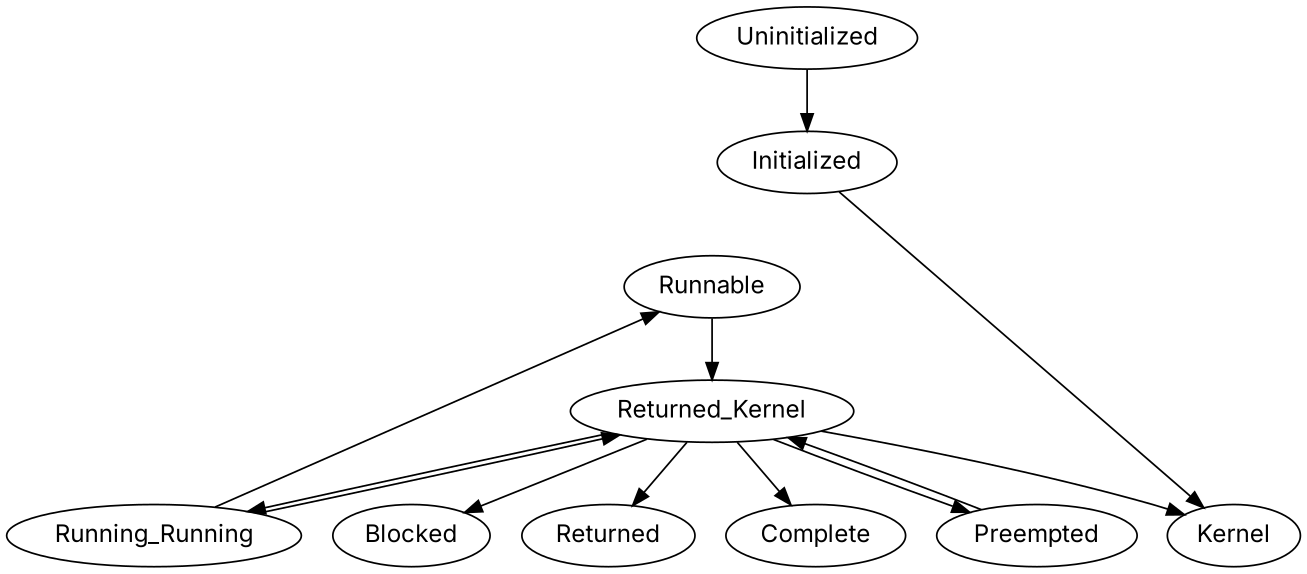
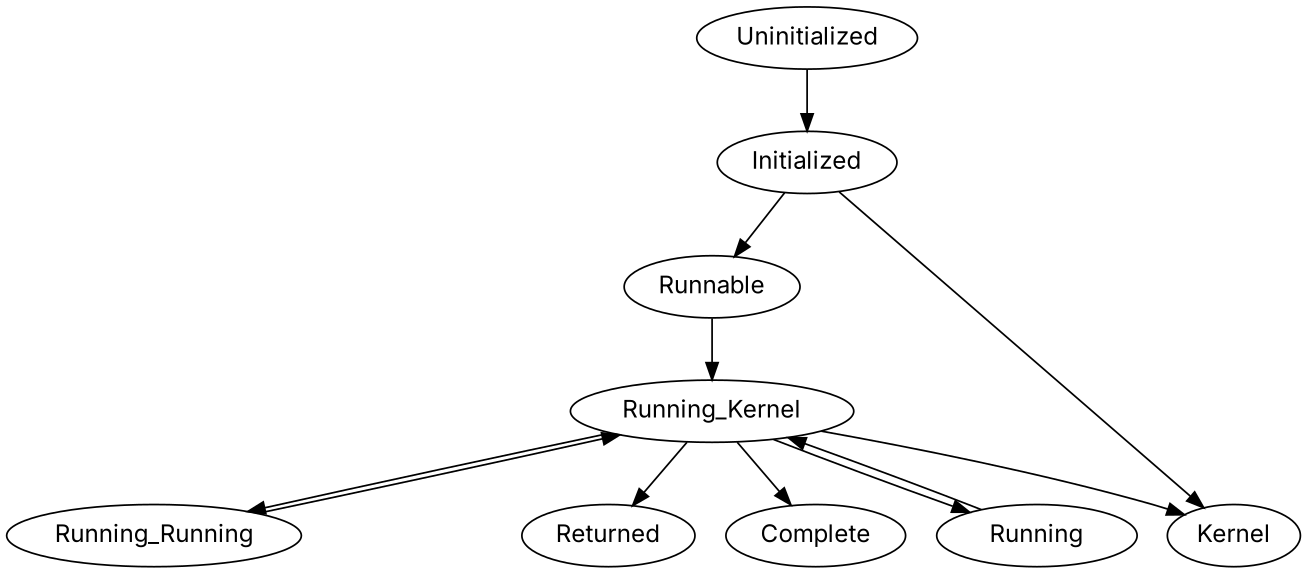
(712, 411) -> (712, 411)
(429, 413) -> (765, 218)
(411, 536) -> none
(1037, 536) -> (1037, 536)
